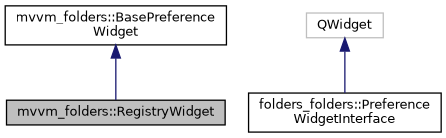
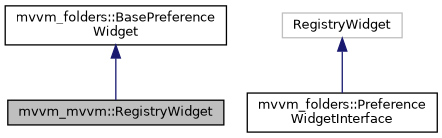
(345, 25) -> (342, 25)
(116, 113) -> (116, 113)
(345, 113) -> (342, 113)
